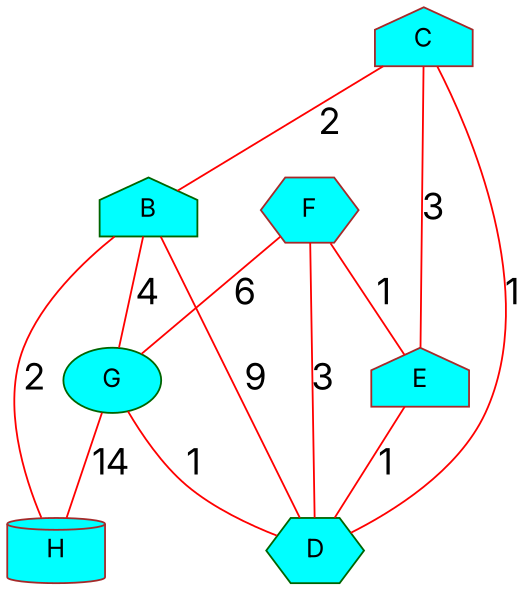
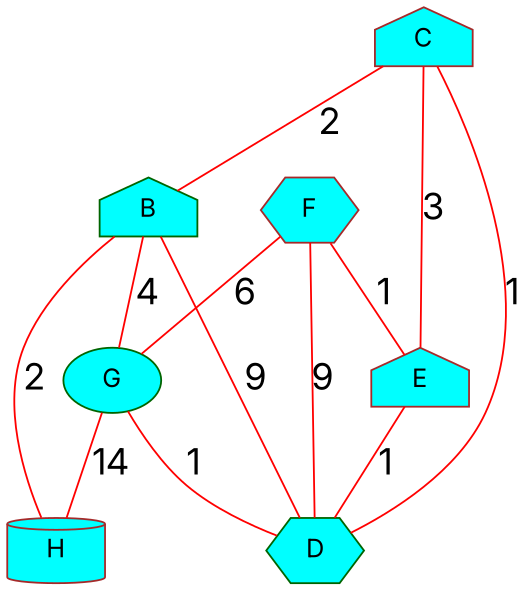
(323, 380) -> (323, 380)
